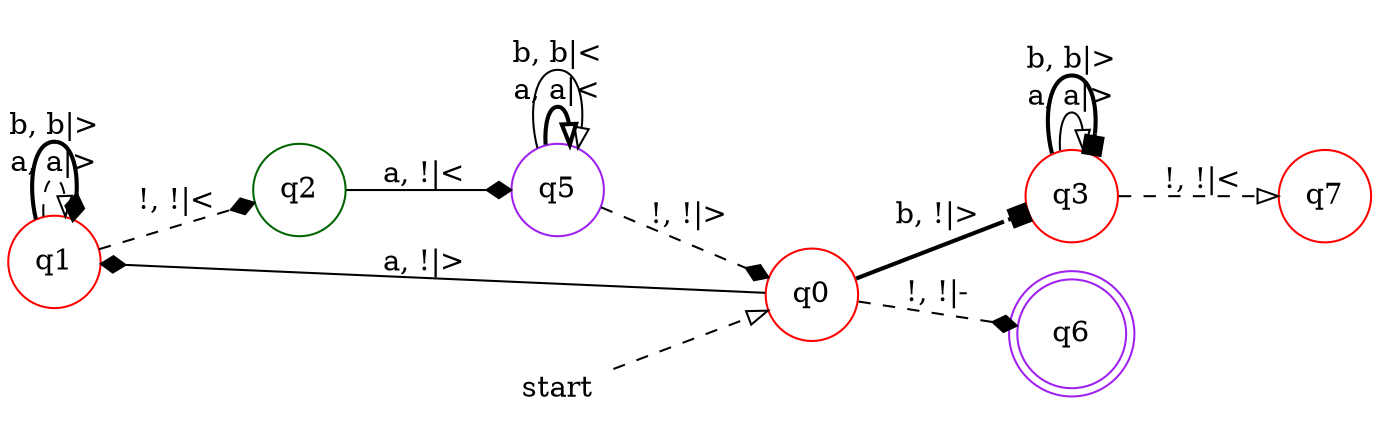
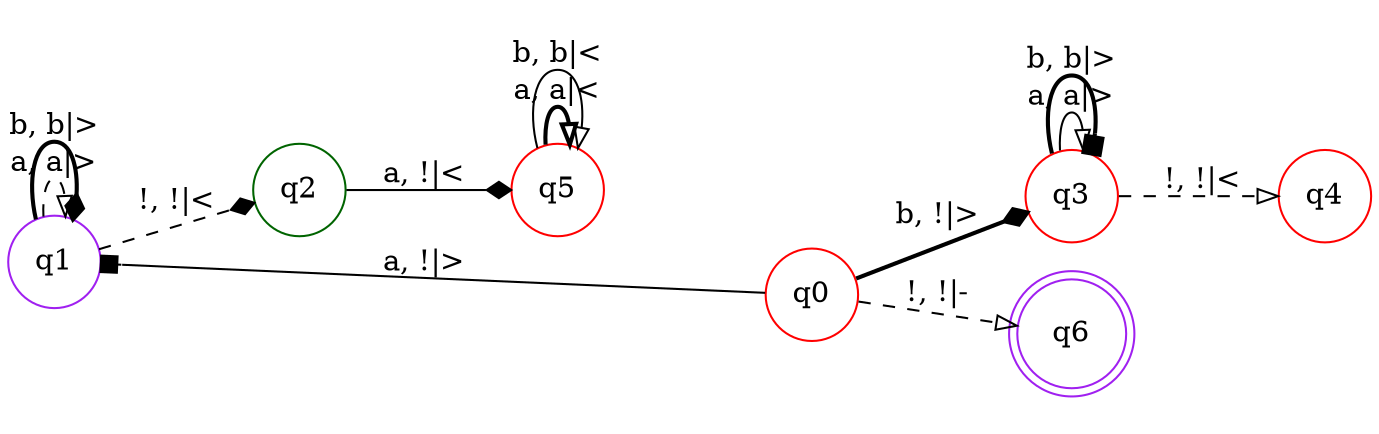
(558, 190) -> (558, 190)
(1325, 196) -> (1325, 196)
(673, 238) -> none
(930, 250) -> (930, 250)
(54, 262) -> (54, 262)
(444, 279) -> (444, 279)
(925, 312) -> (925, 312)
(558, 389) -> none
